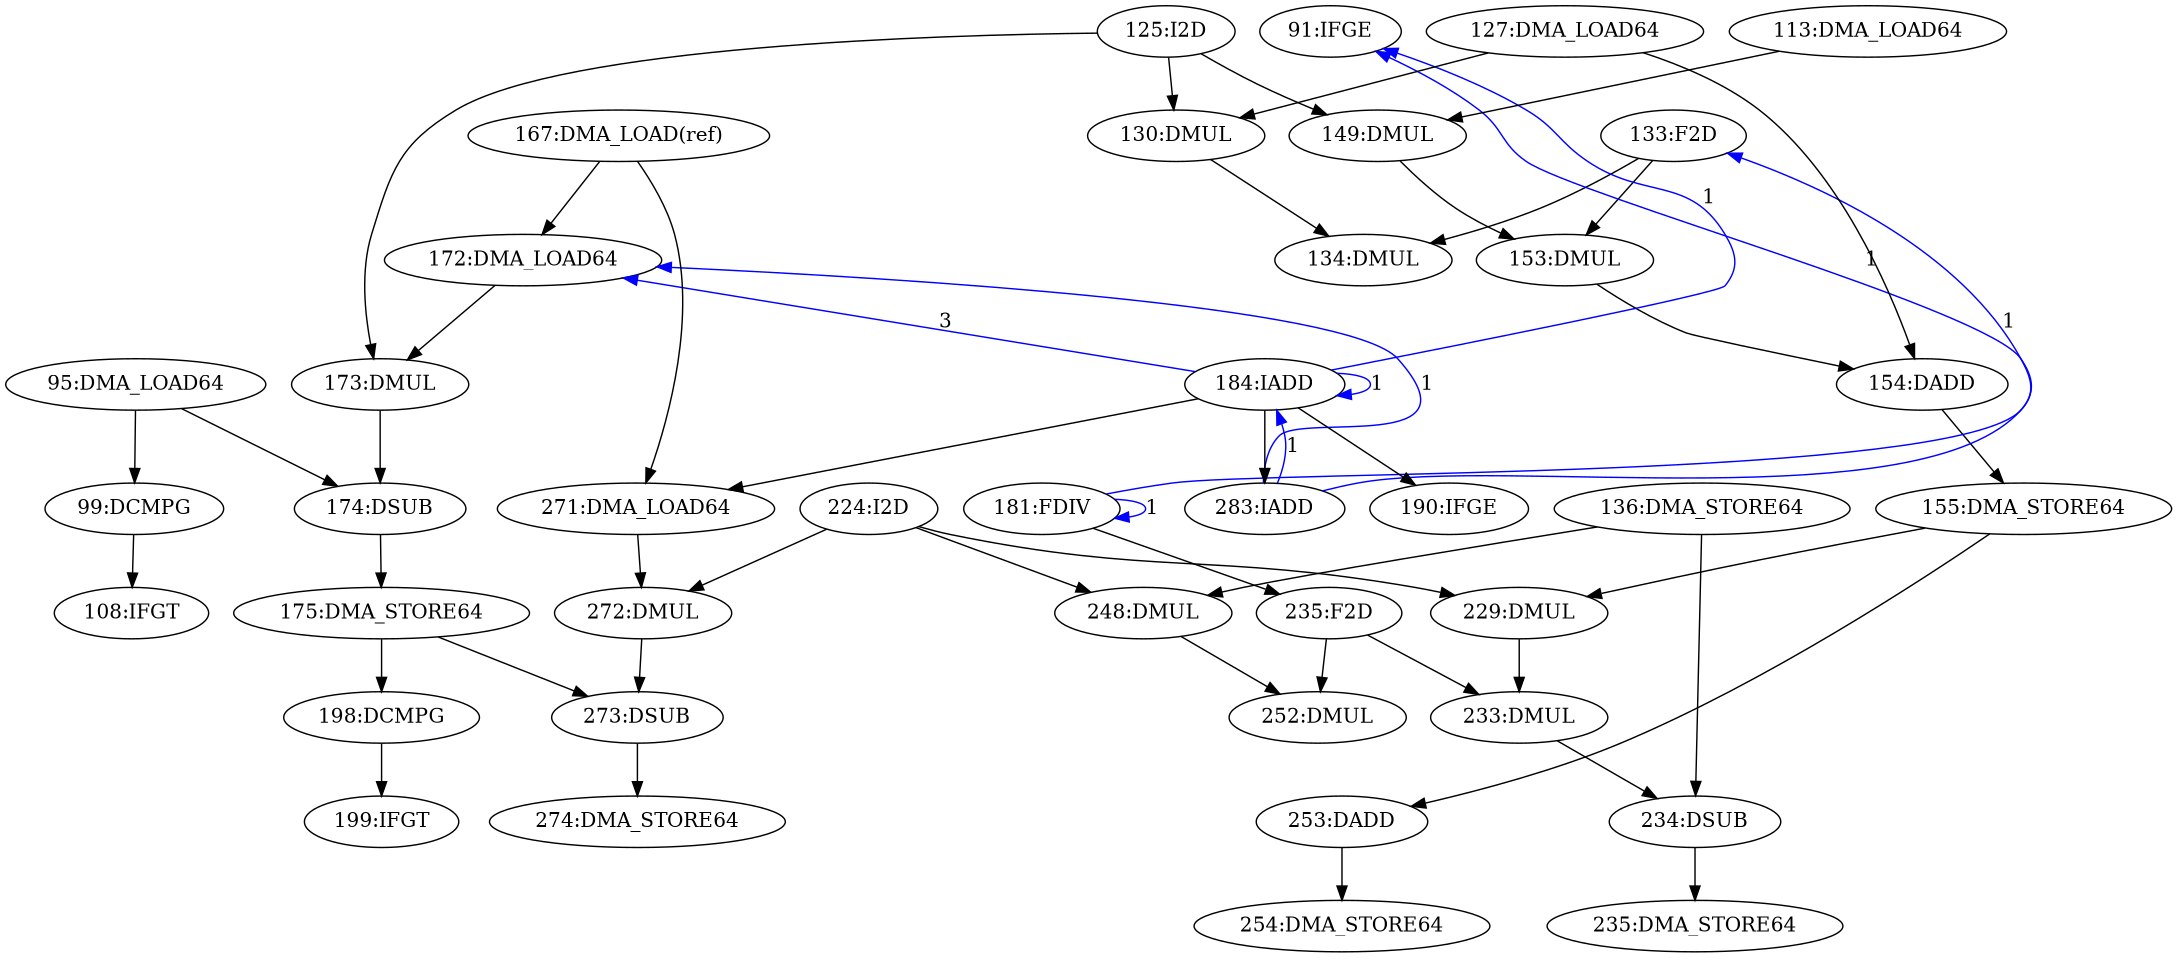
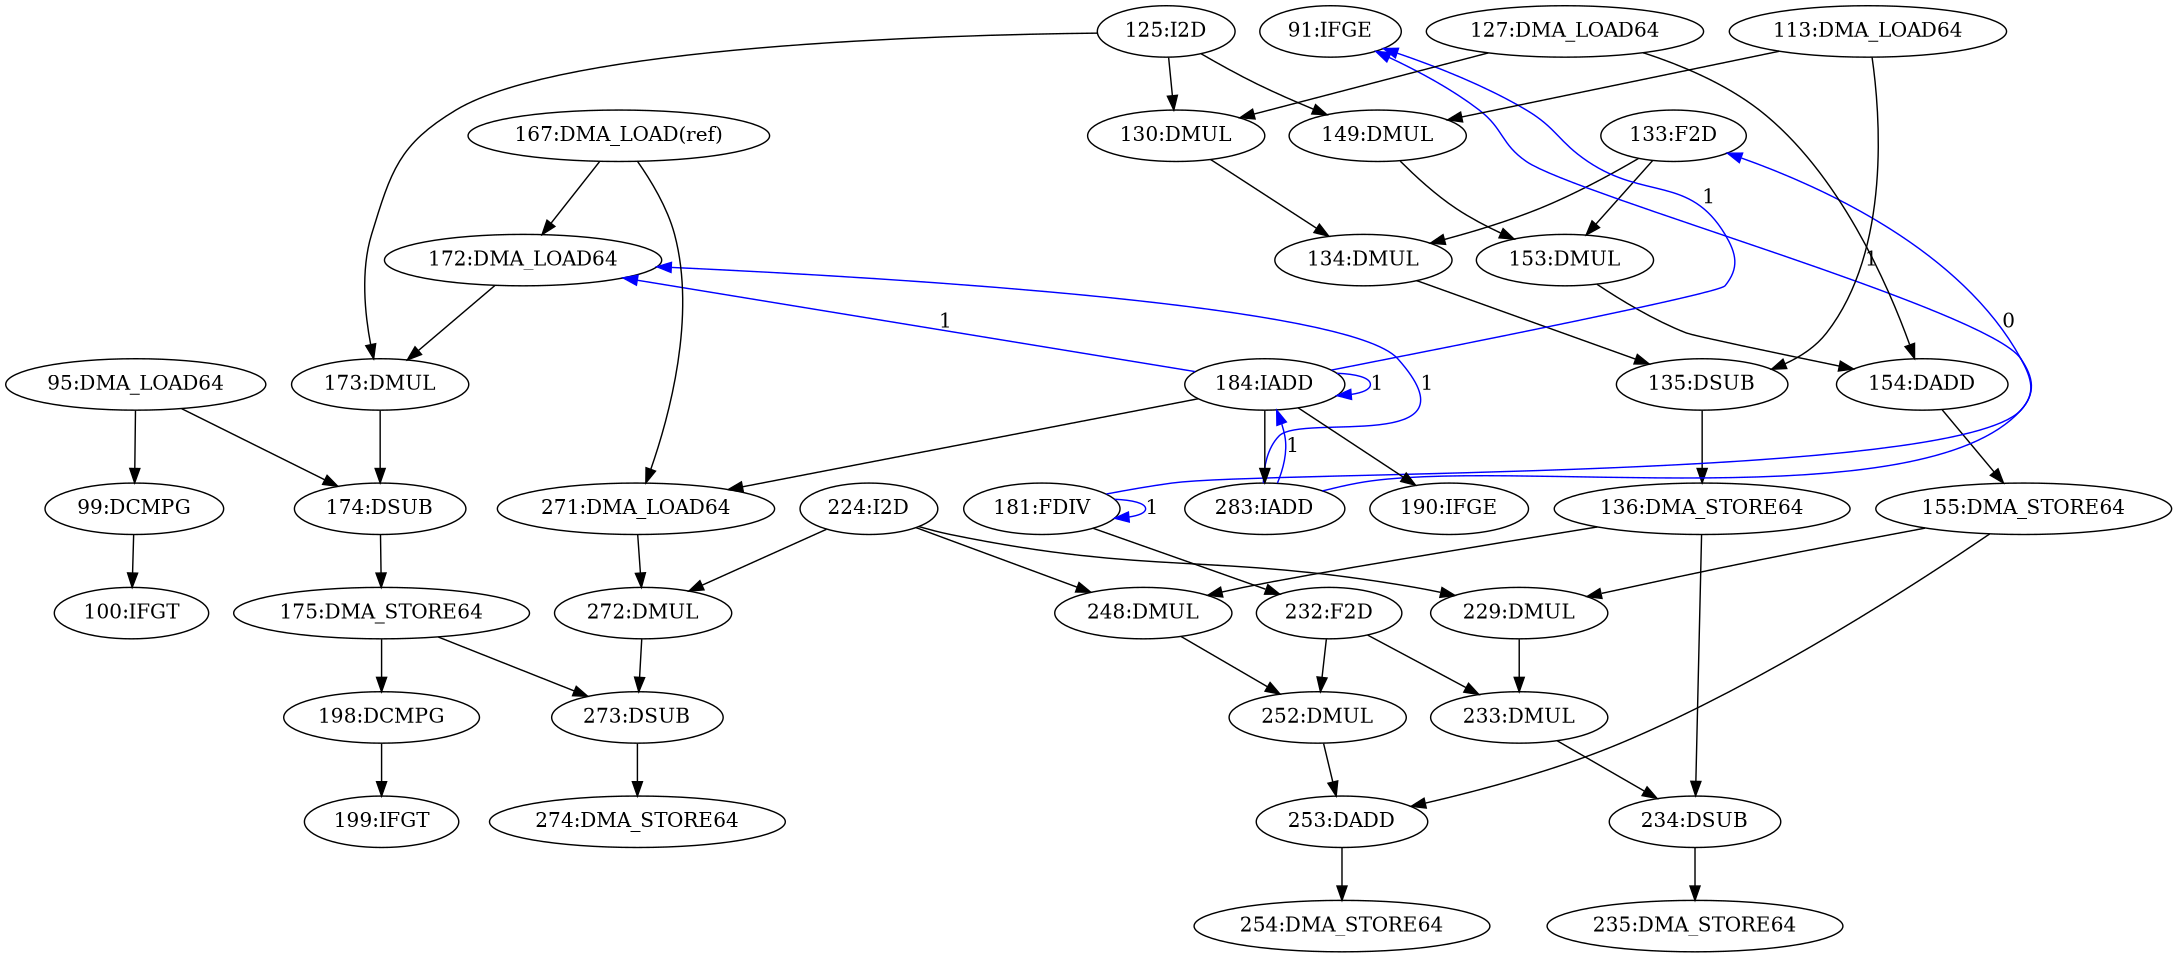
(946, 322) -> (946, 322)
(2009, 322) -> (2009, 322)
none -> (1702, 384)
(131, 613) -> (131, 613)
(1329, 613) -> (1329, 613)
none -> (1328, 763)
